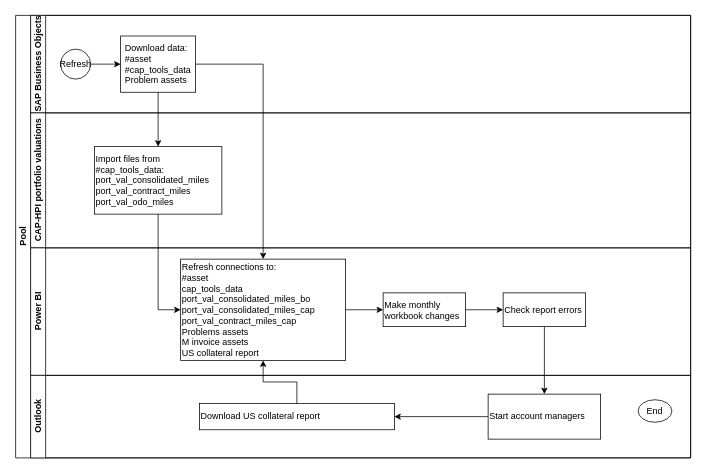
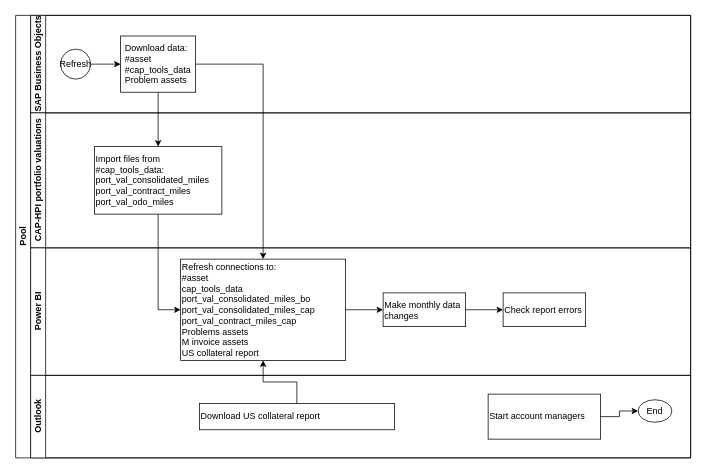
(425, 310) -> (425, 310)
(544, 358) -> none
(443, 417) -> (613, 417)
